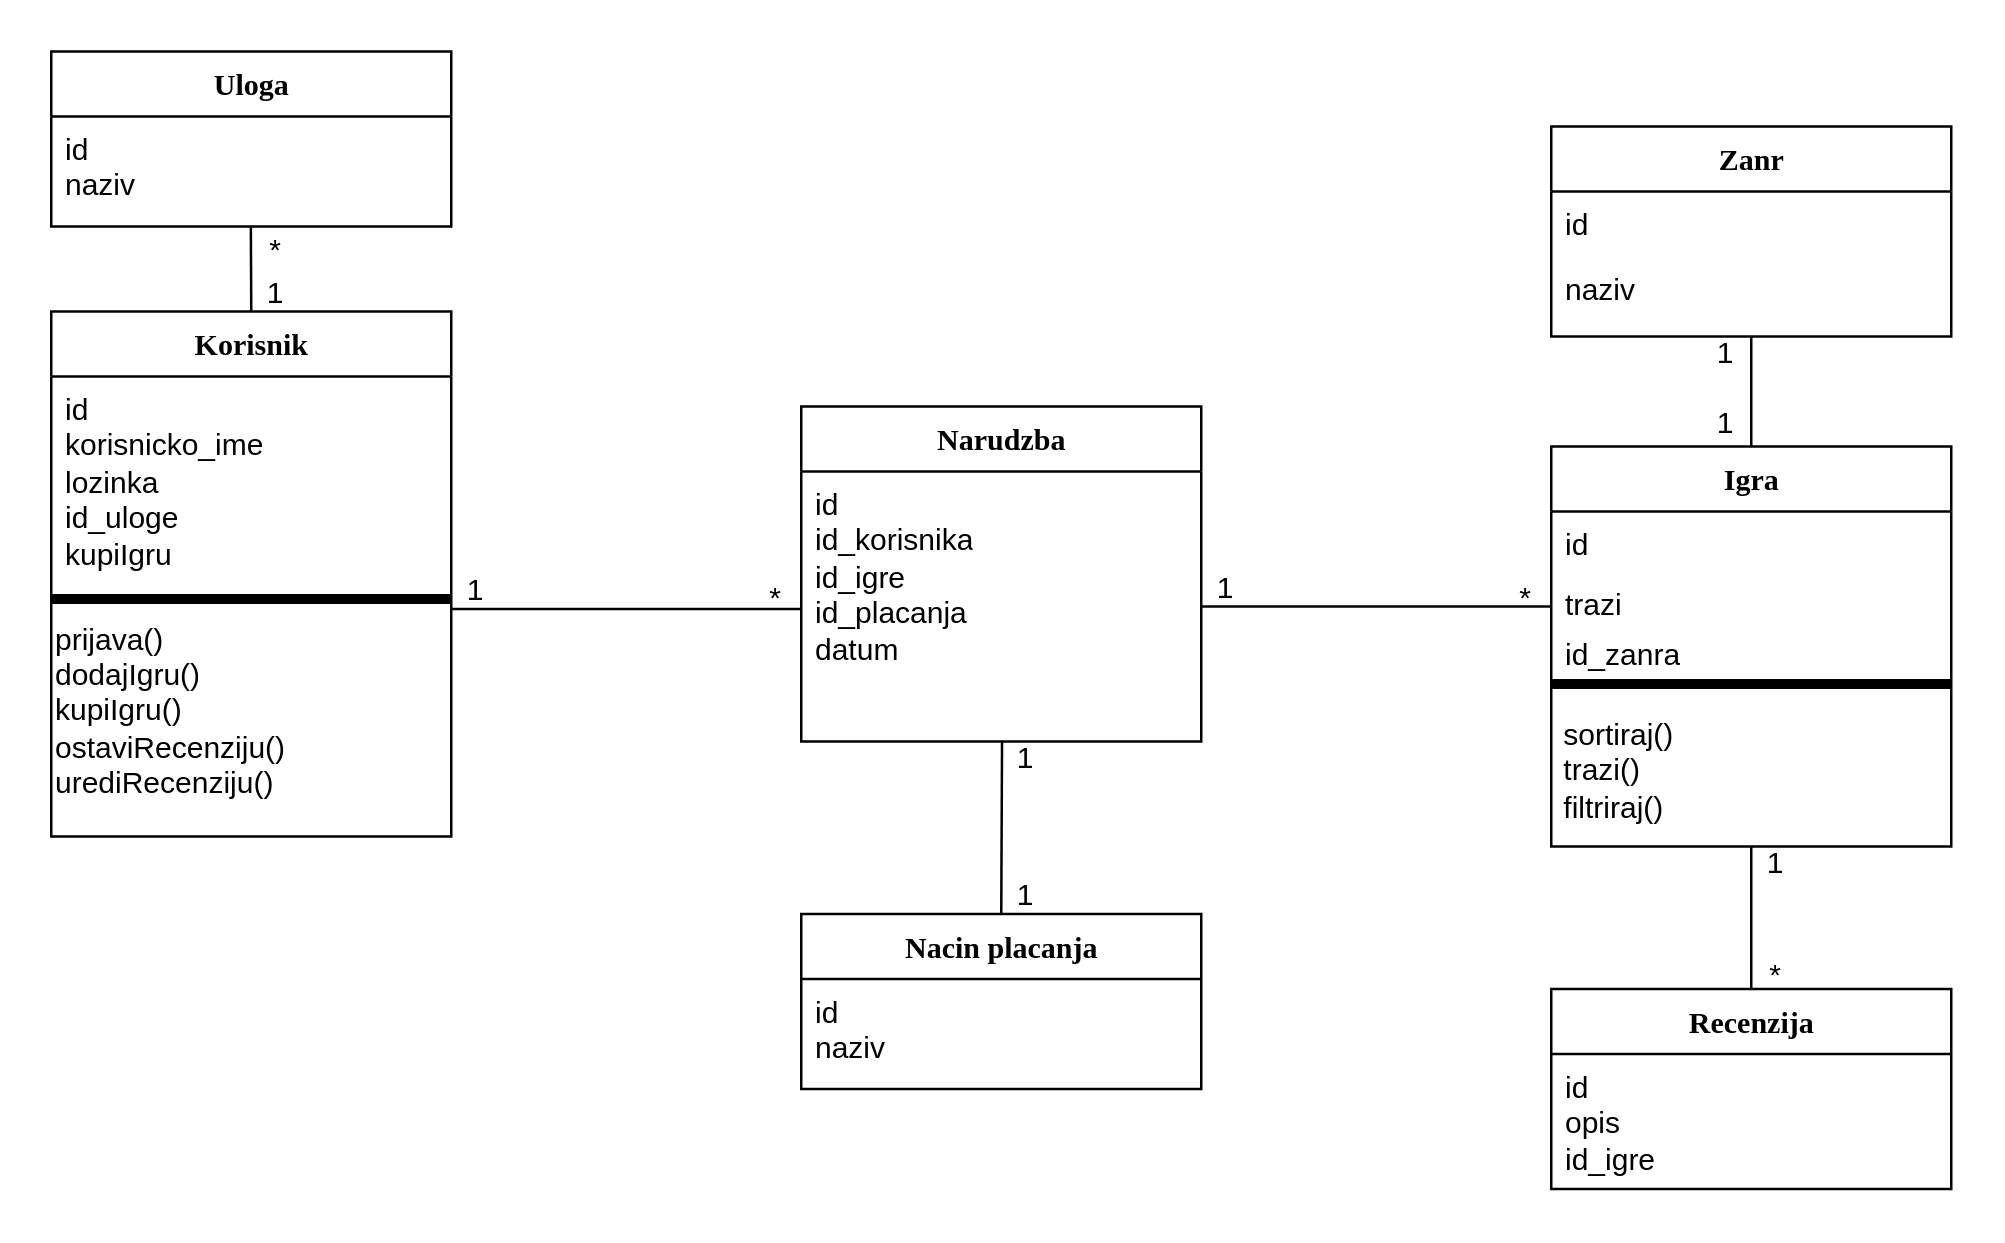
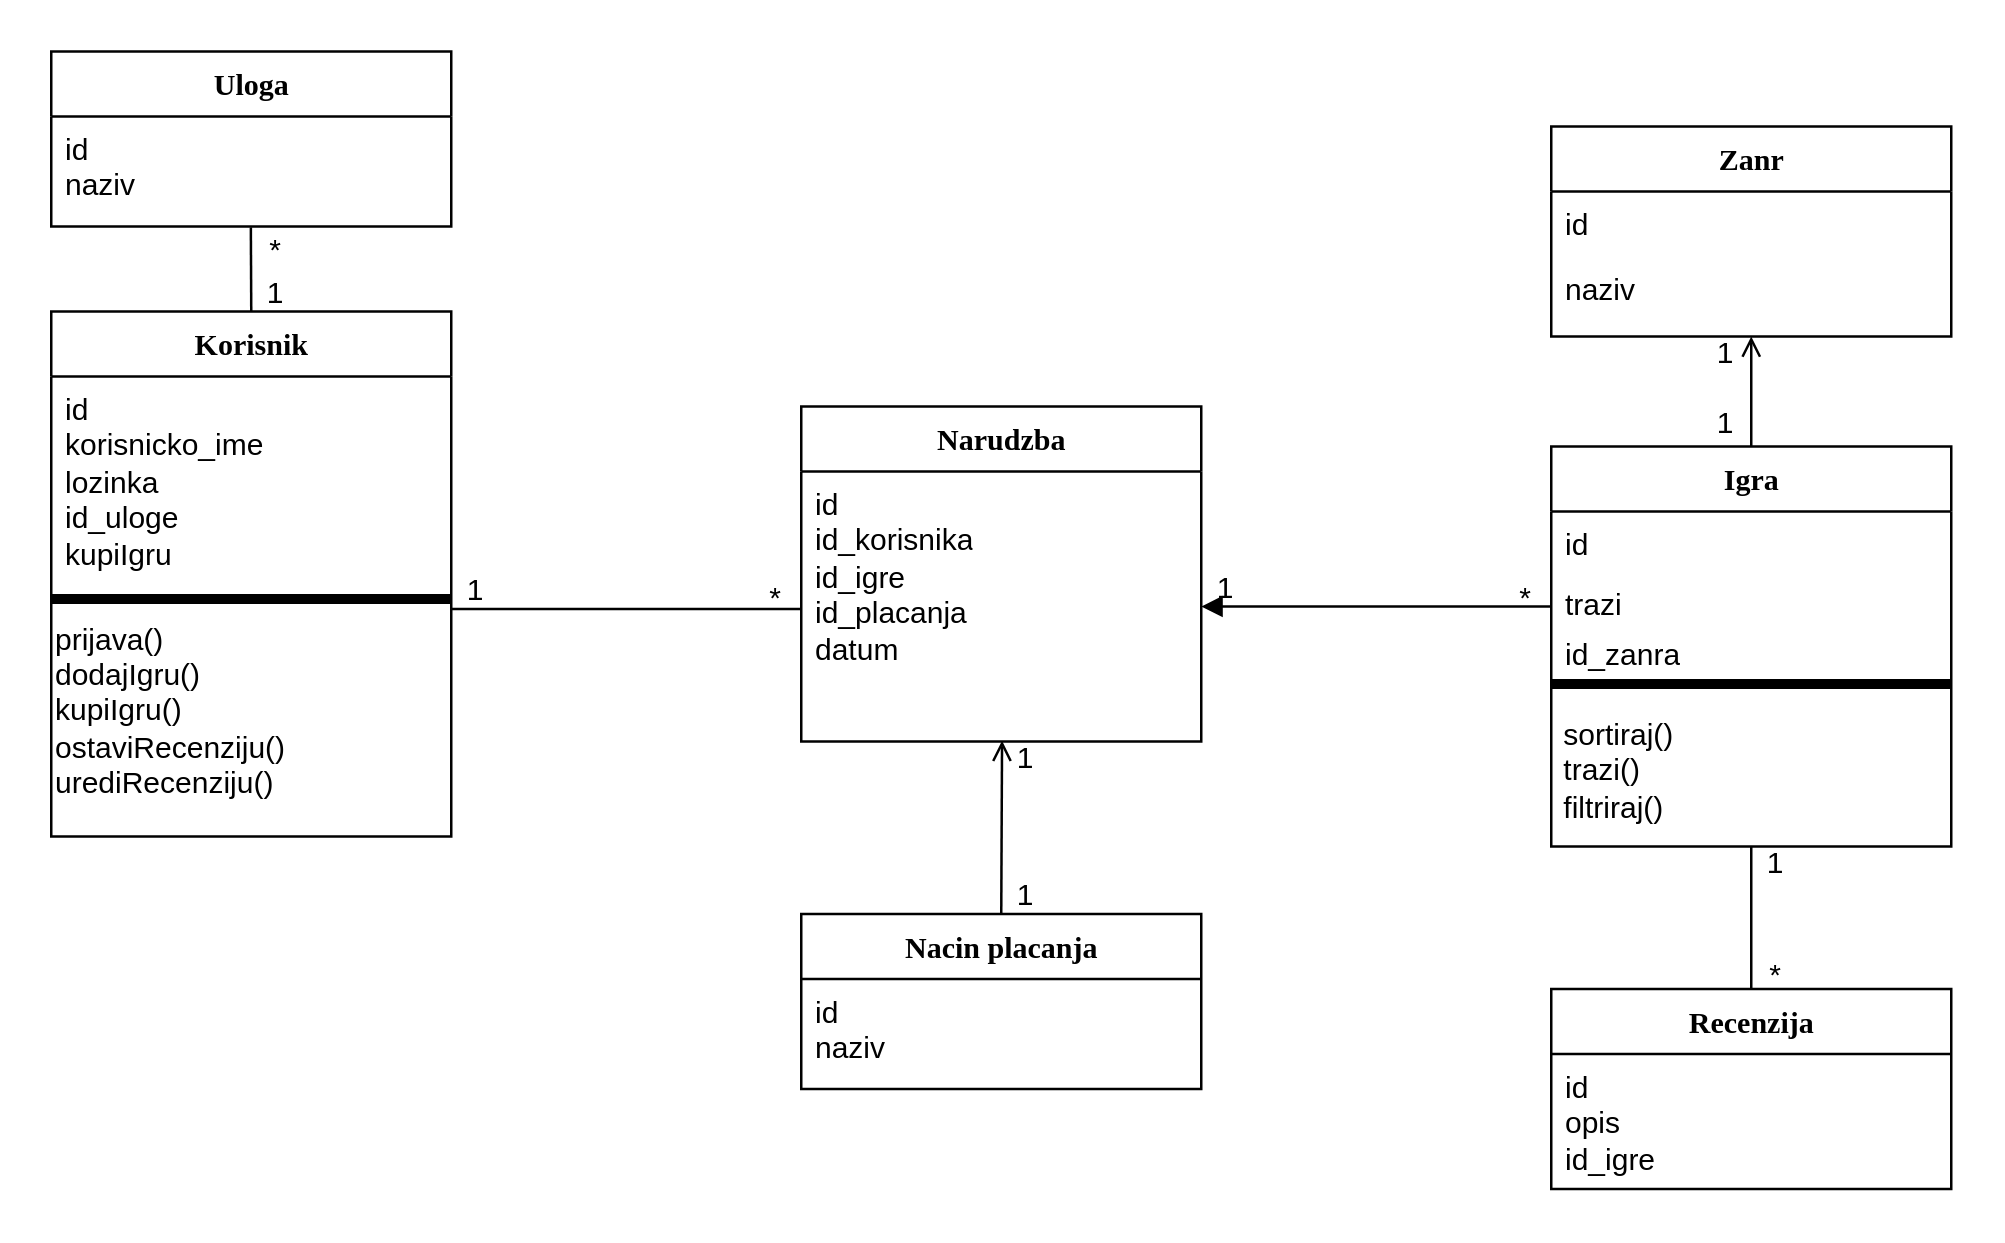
(1751, 343) -> (1751, 345)
(1214, 606) -> (1223, 606)
(1002, 747) -> (1002, 749)
